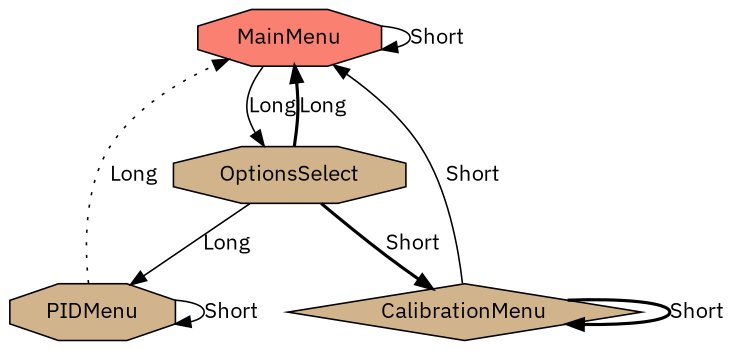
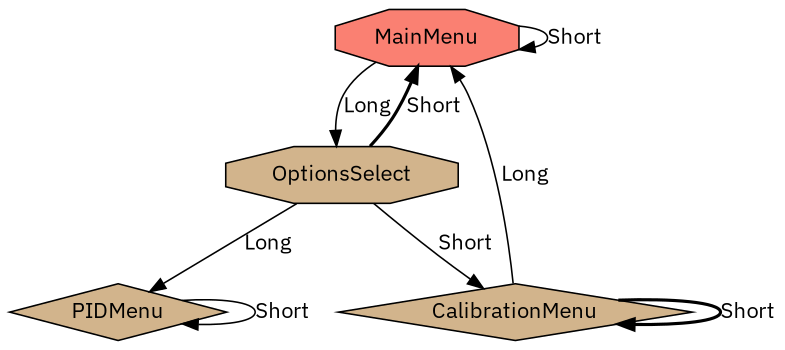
(324, 106) -> (434, 106)
(108, 150) -> none
(473, 175) -> (526, 175)
(369, 242) -> (421, 242)
(93, 312) -> (118, 312)
